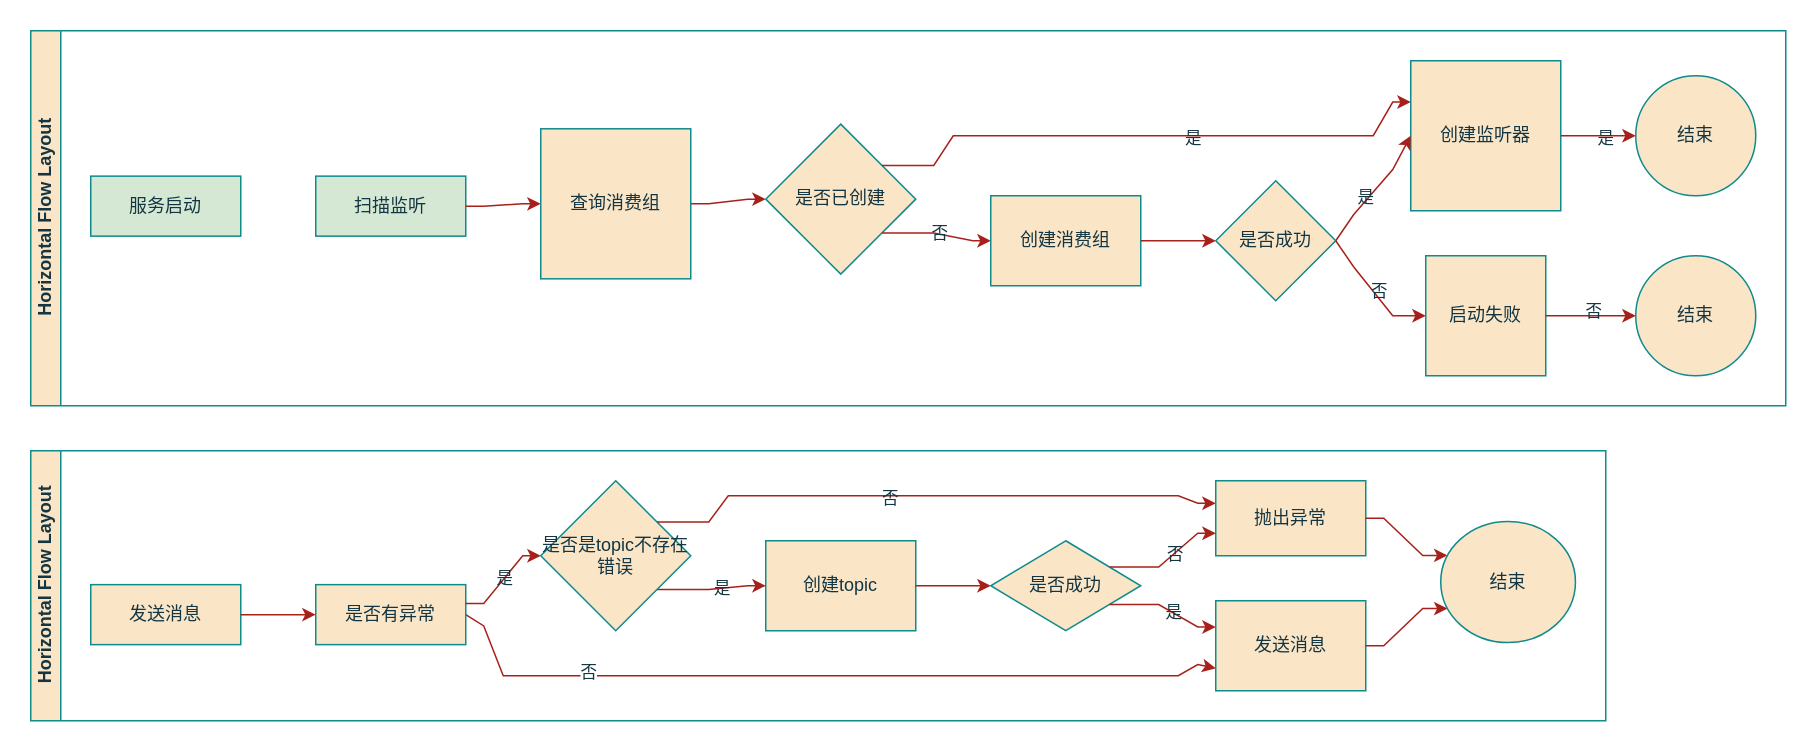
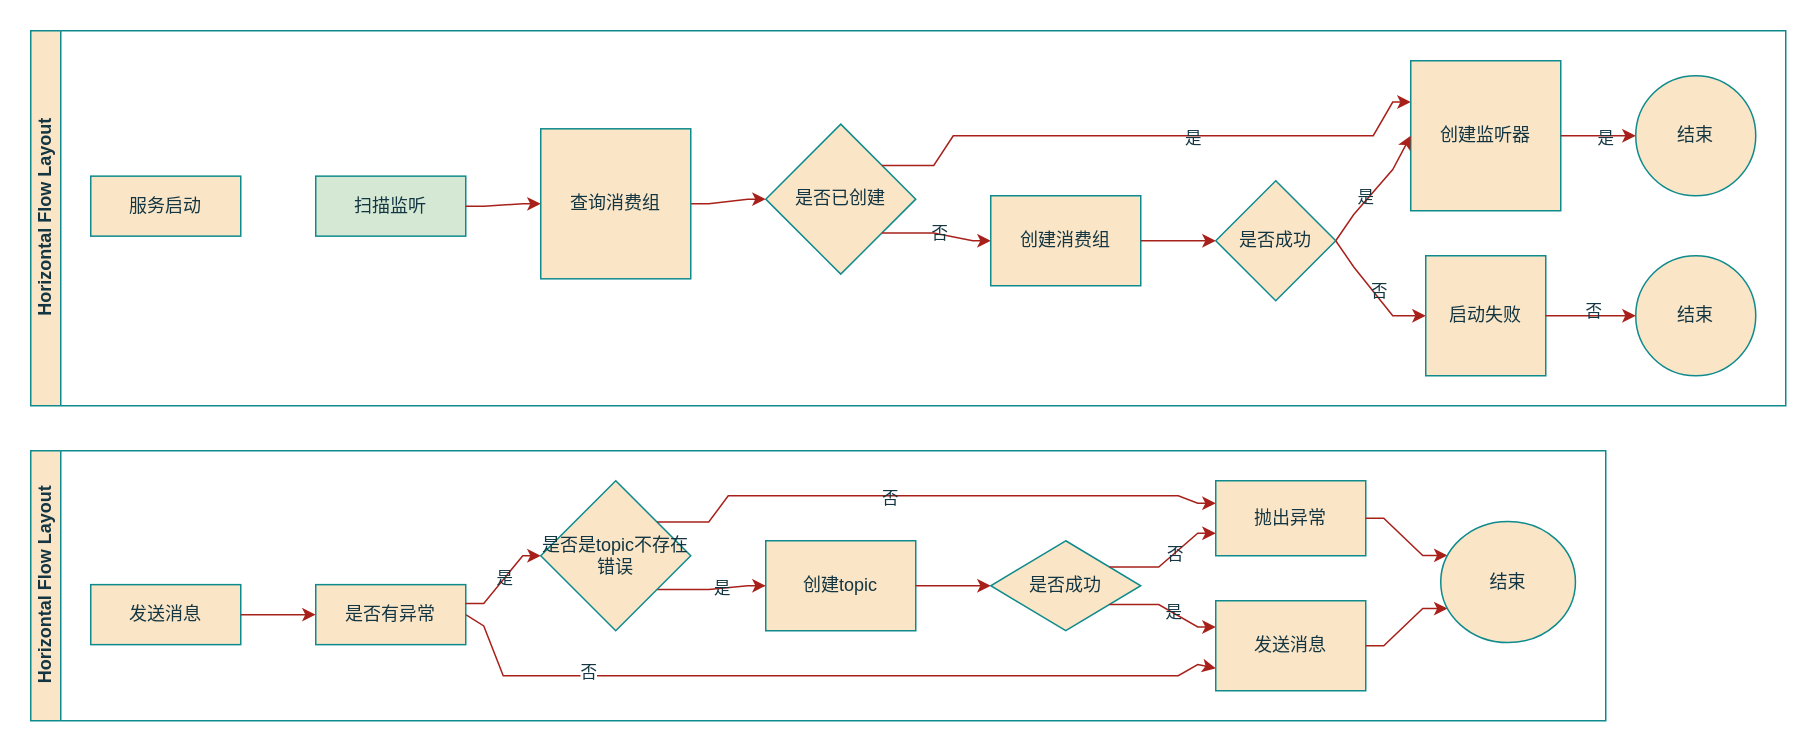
(166, 206) -> (166, 206)
